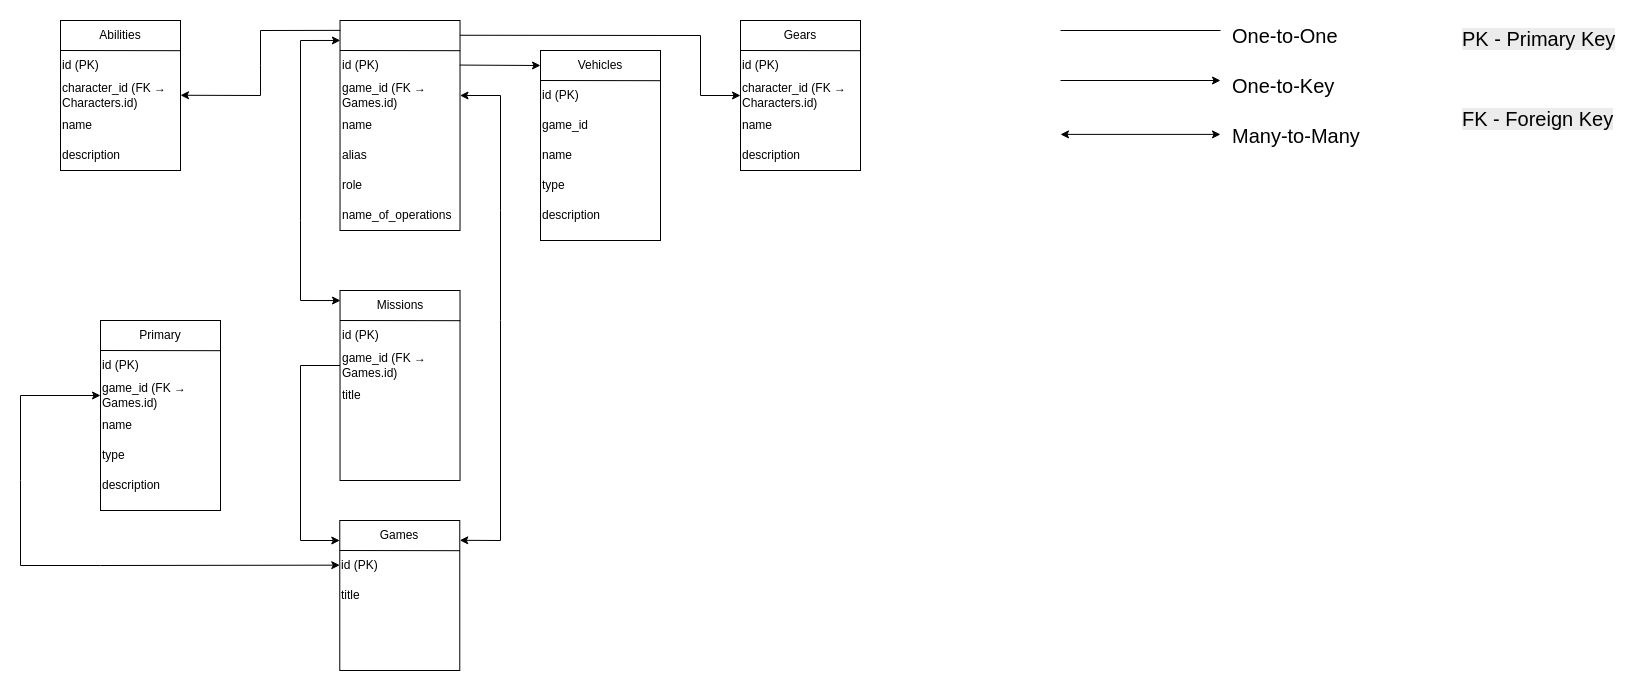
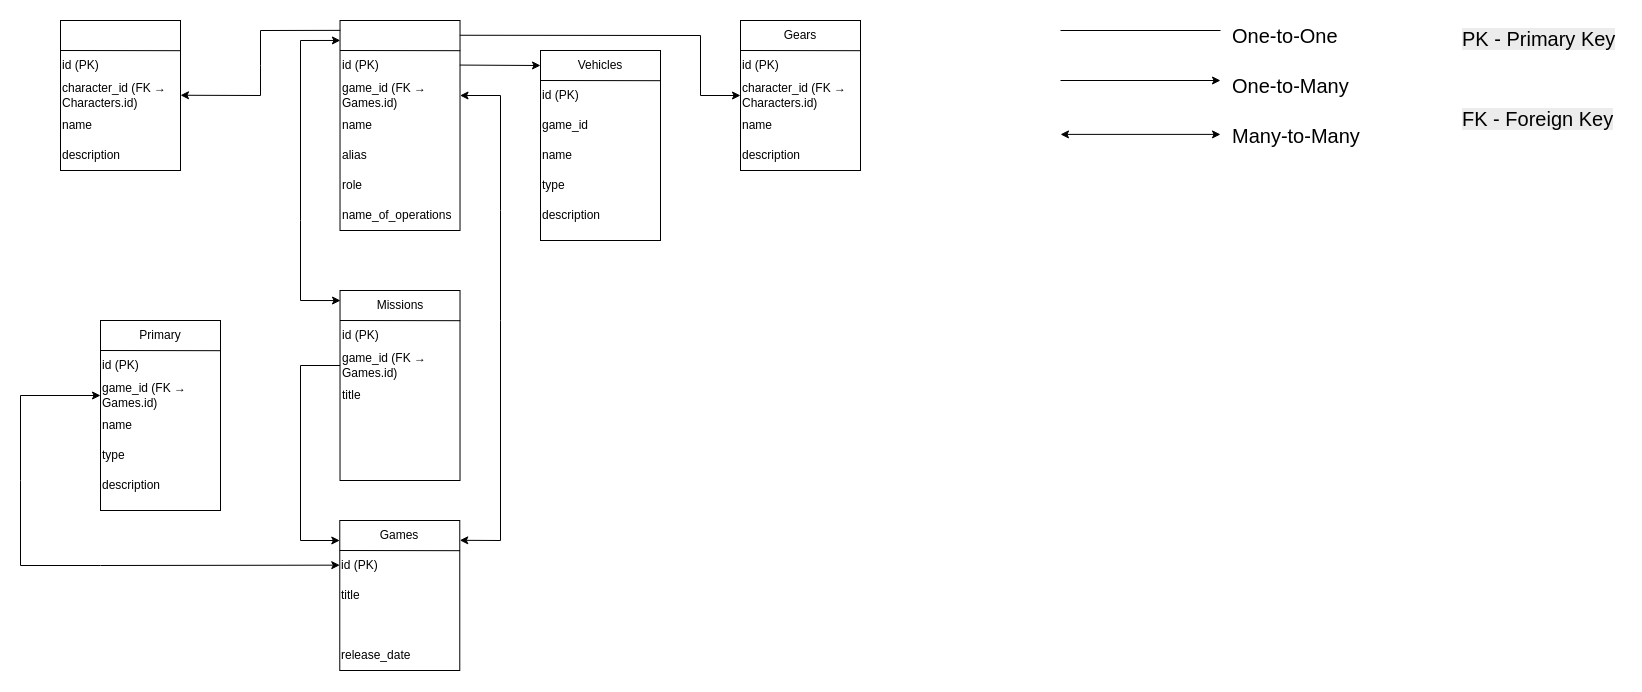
(121, 36) -> none
(1266, 86) -> (1269, 86)
none -> (400, 656)
